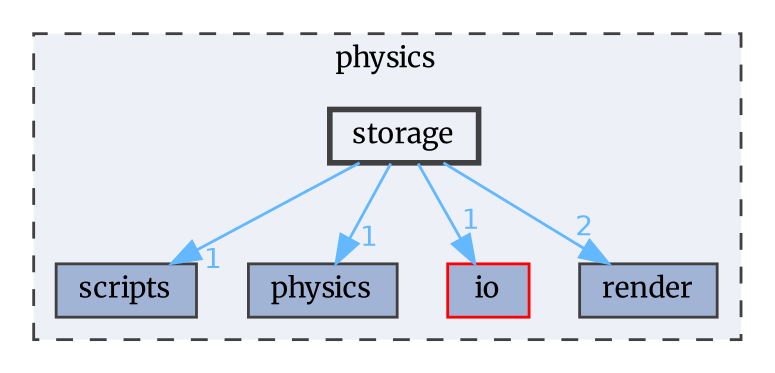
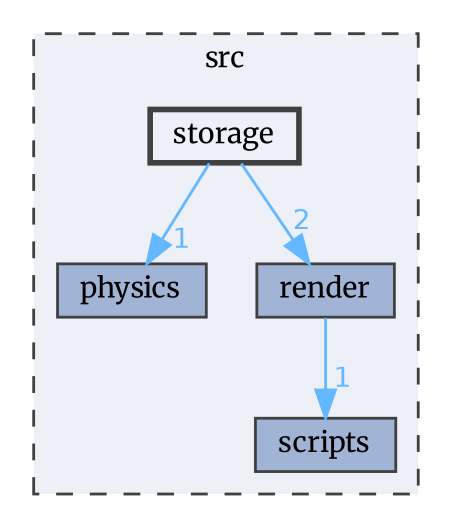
(387, 60) -> (226, 60)
(278, 206) -> (326, 354)
(488, 291) -> none
